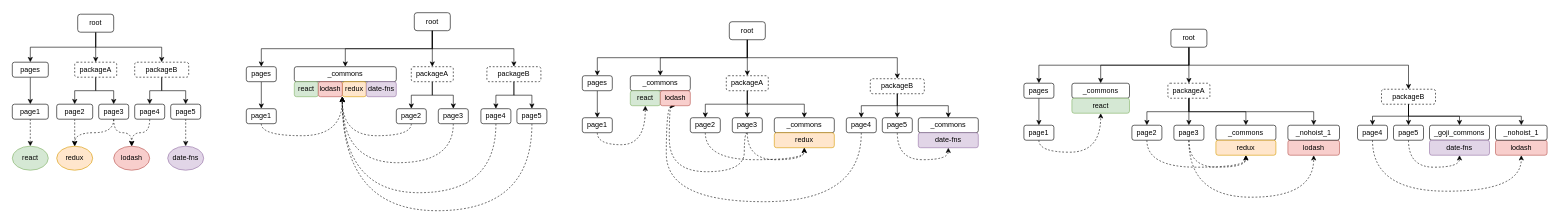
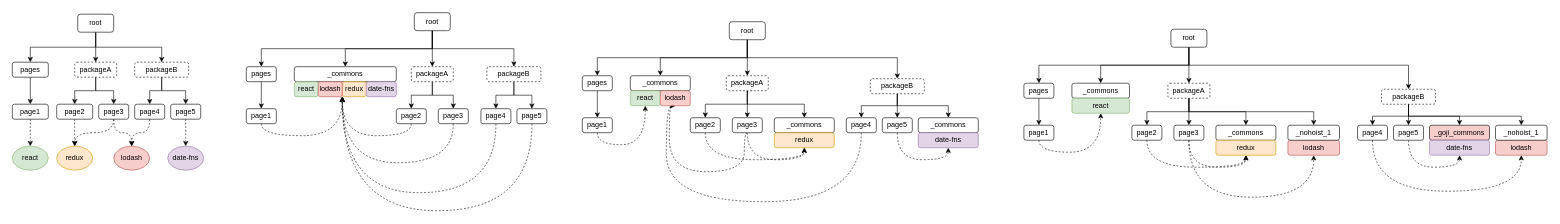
(1460, 133) -> (1460, 133)
